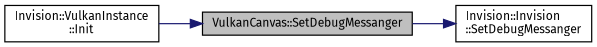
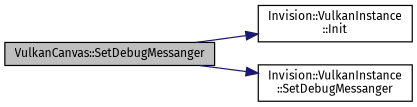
(174, 24) -> (221, 39)
(524, 24) -> (335, 83)
